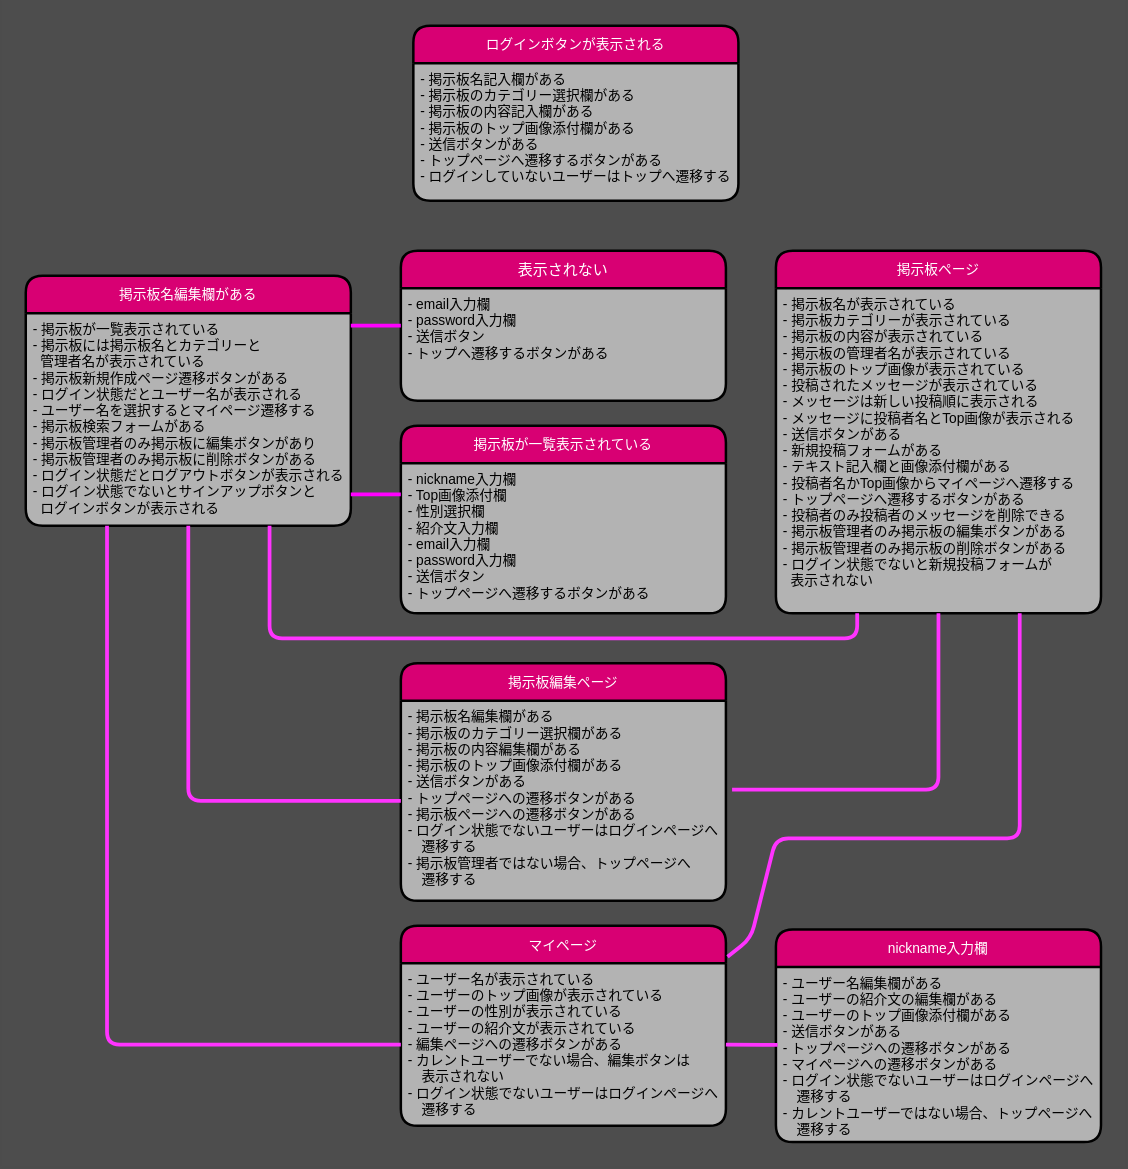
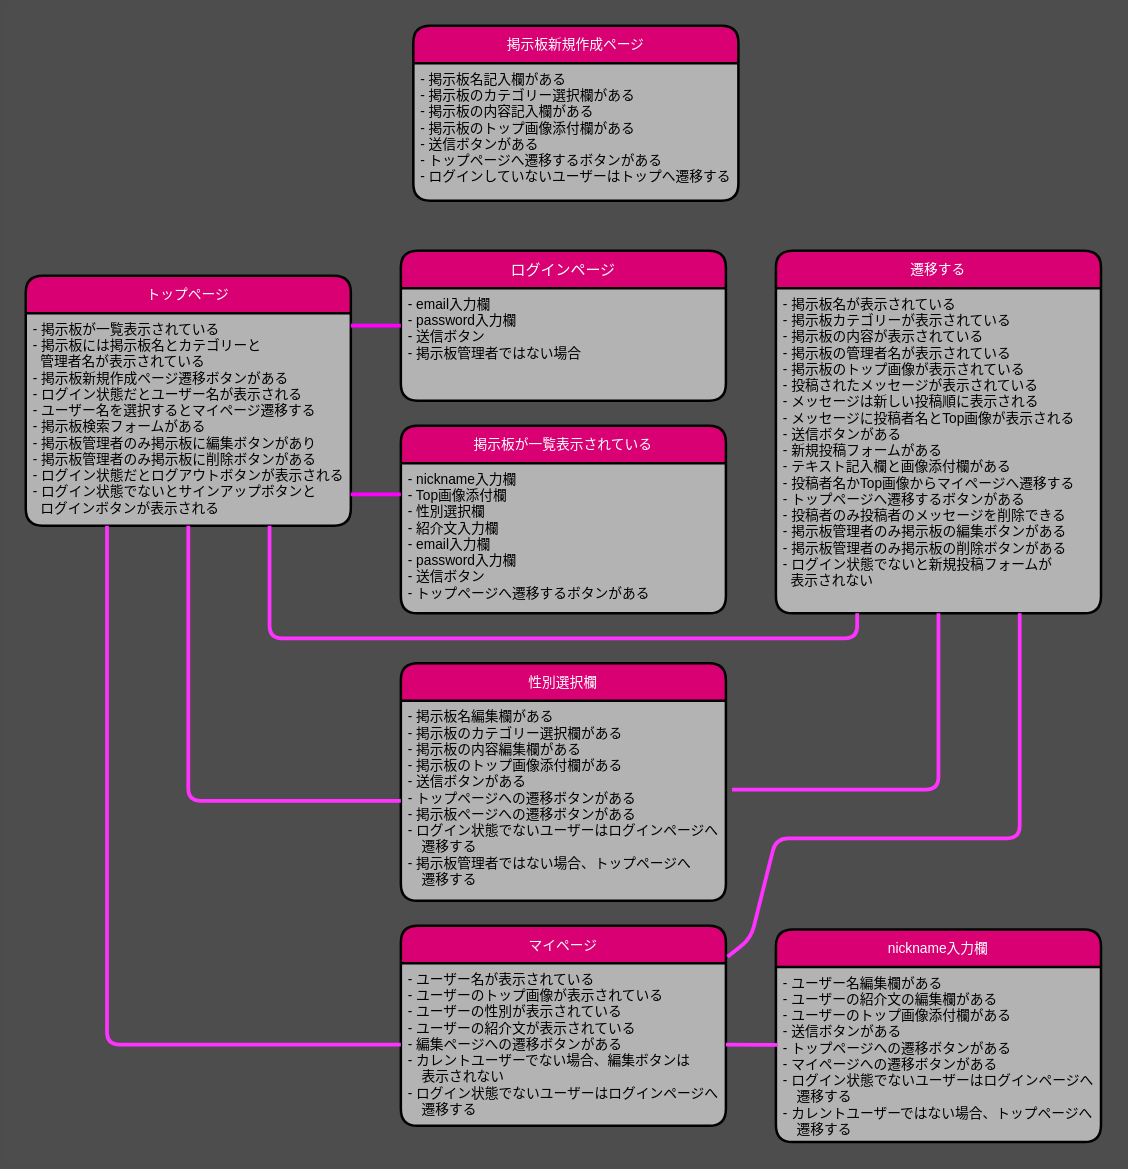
(575, 45) -> (575, 45)
(563, 270) -> (563, 270)
(938, 270) -> (938, 270)
(188, 295) -> (188, 295)
(450, 304) -> (450, 304)
(563, 682) -> (563, 682)
